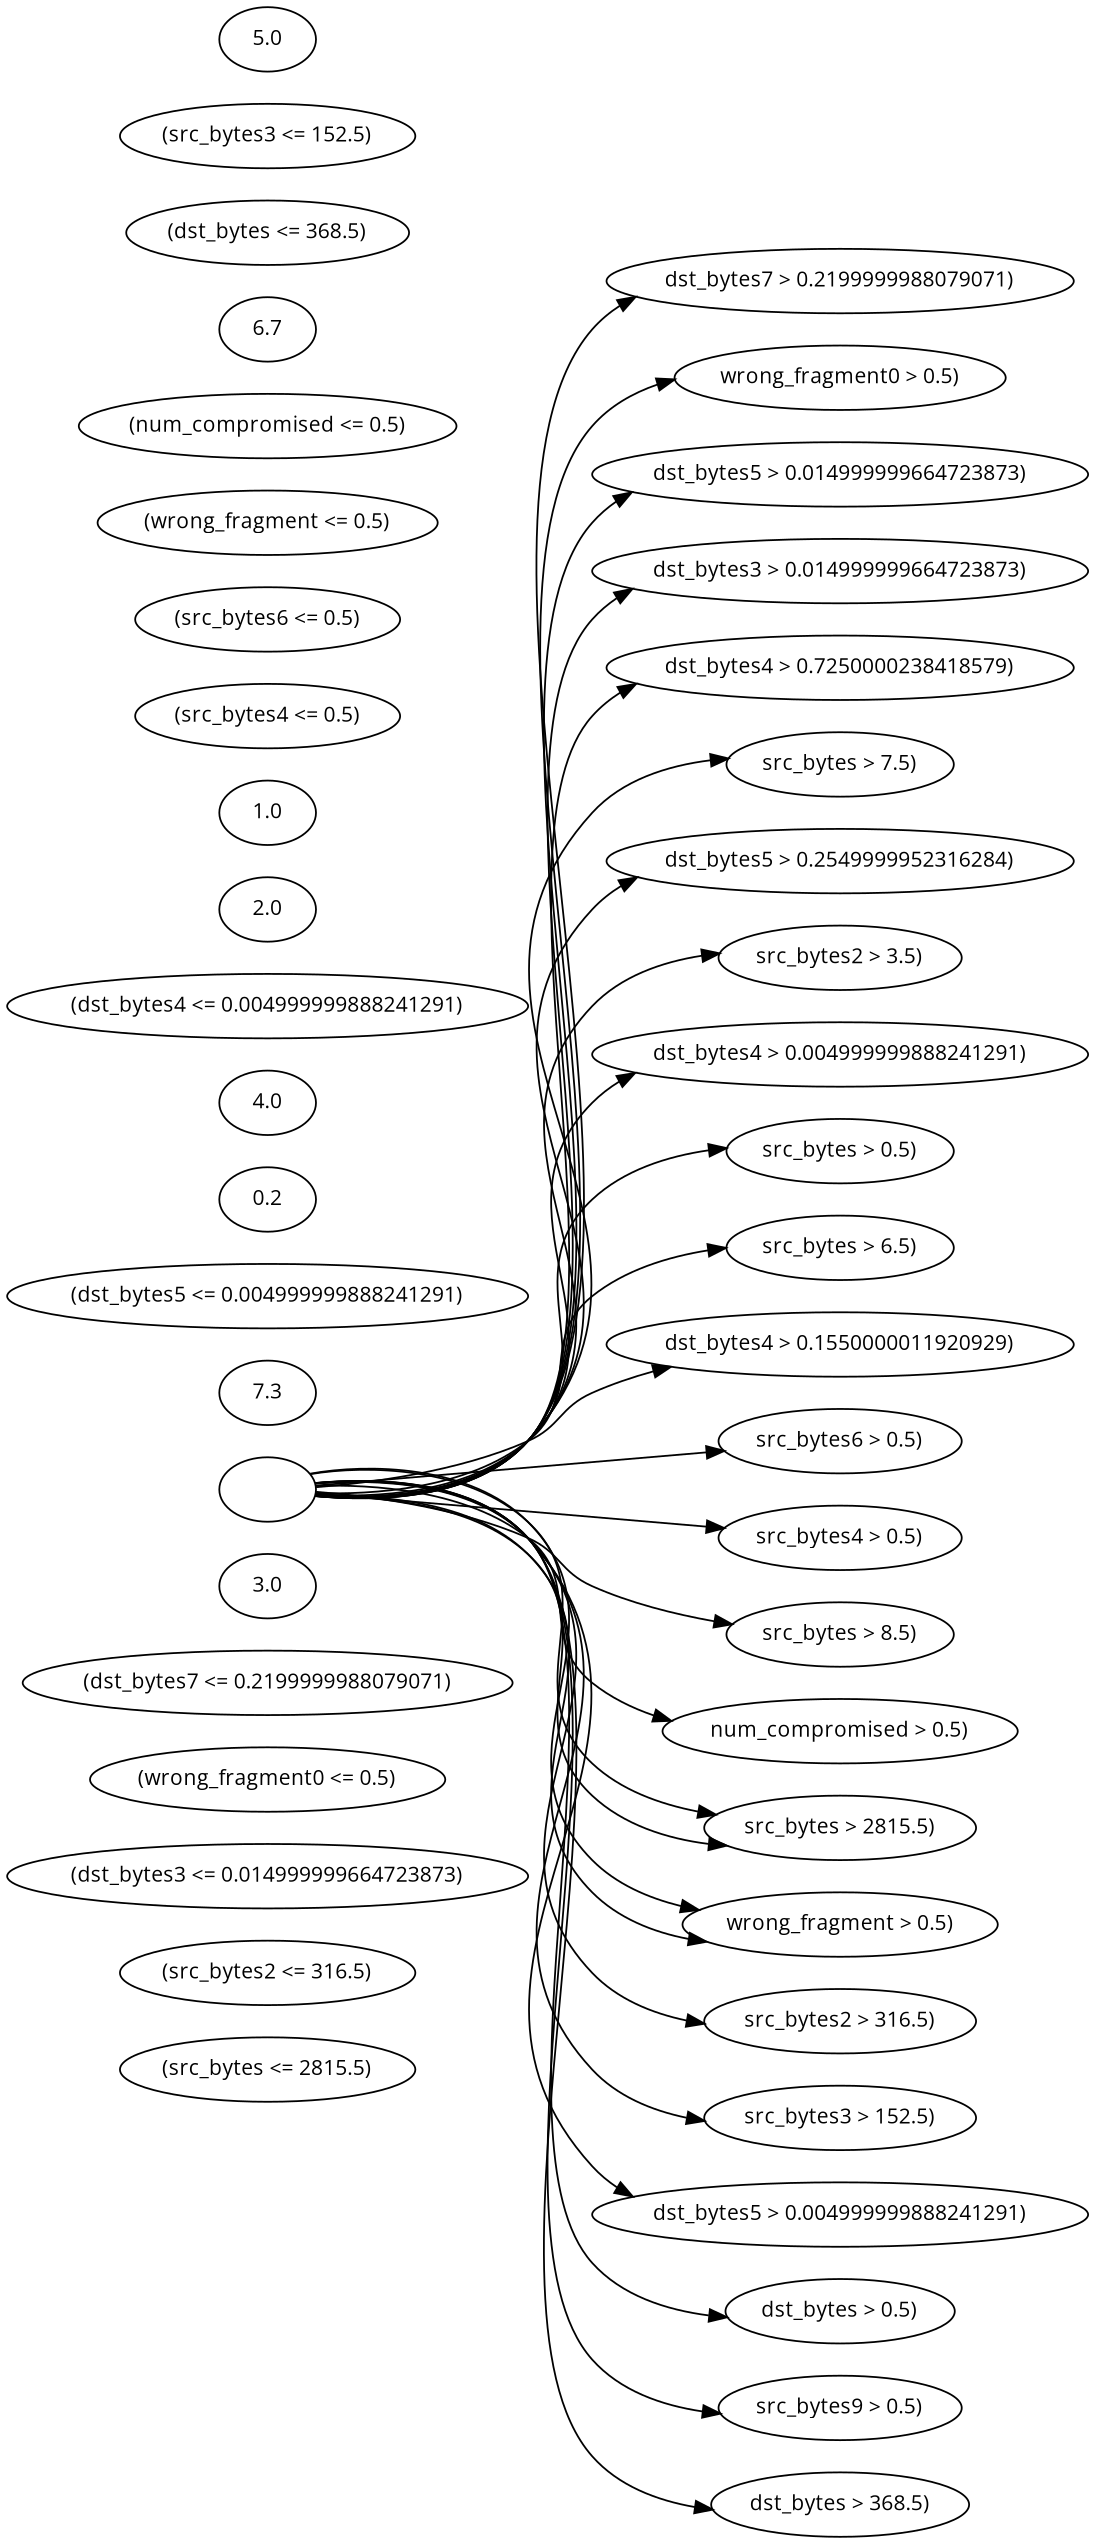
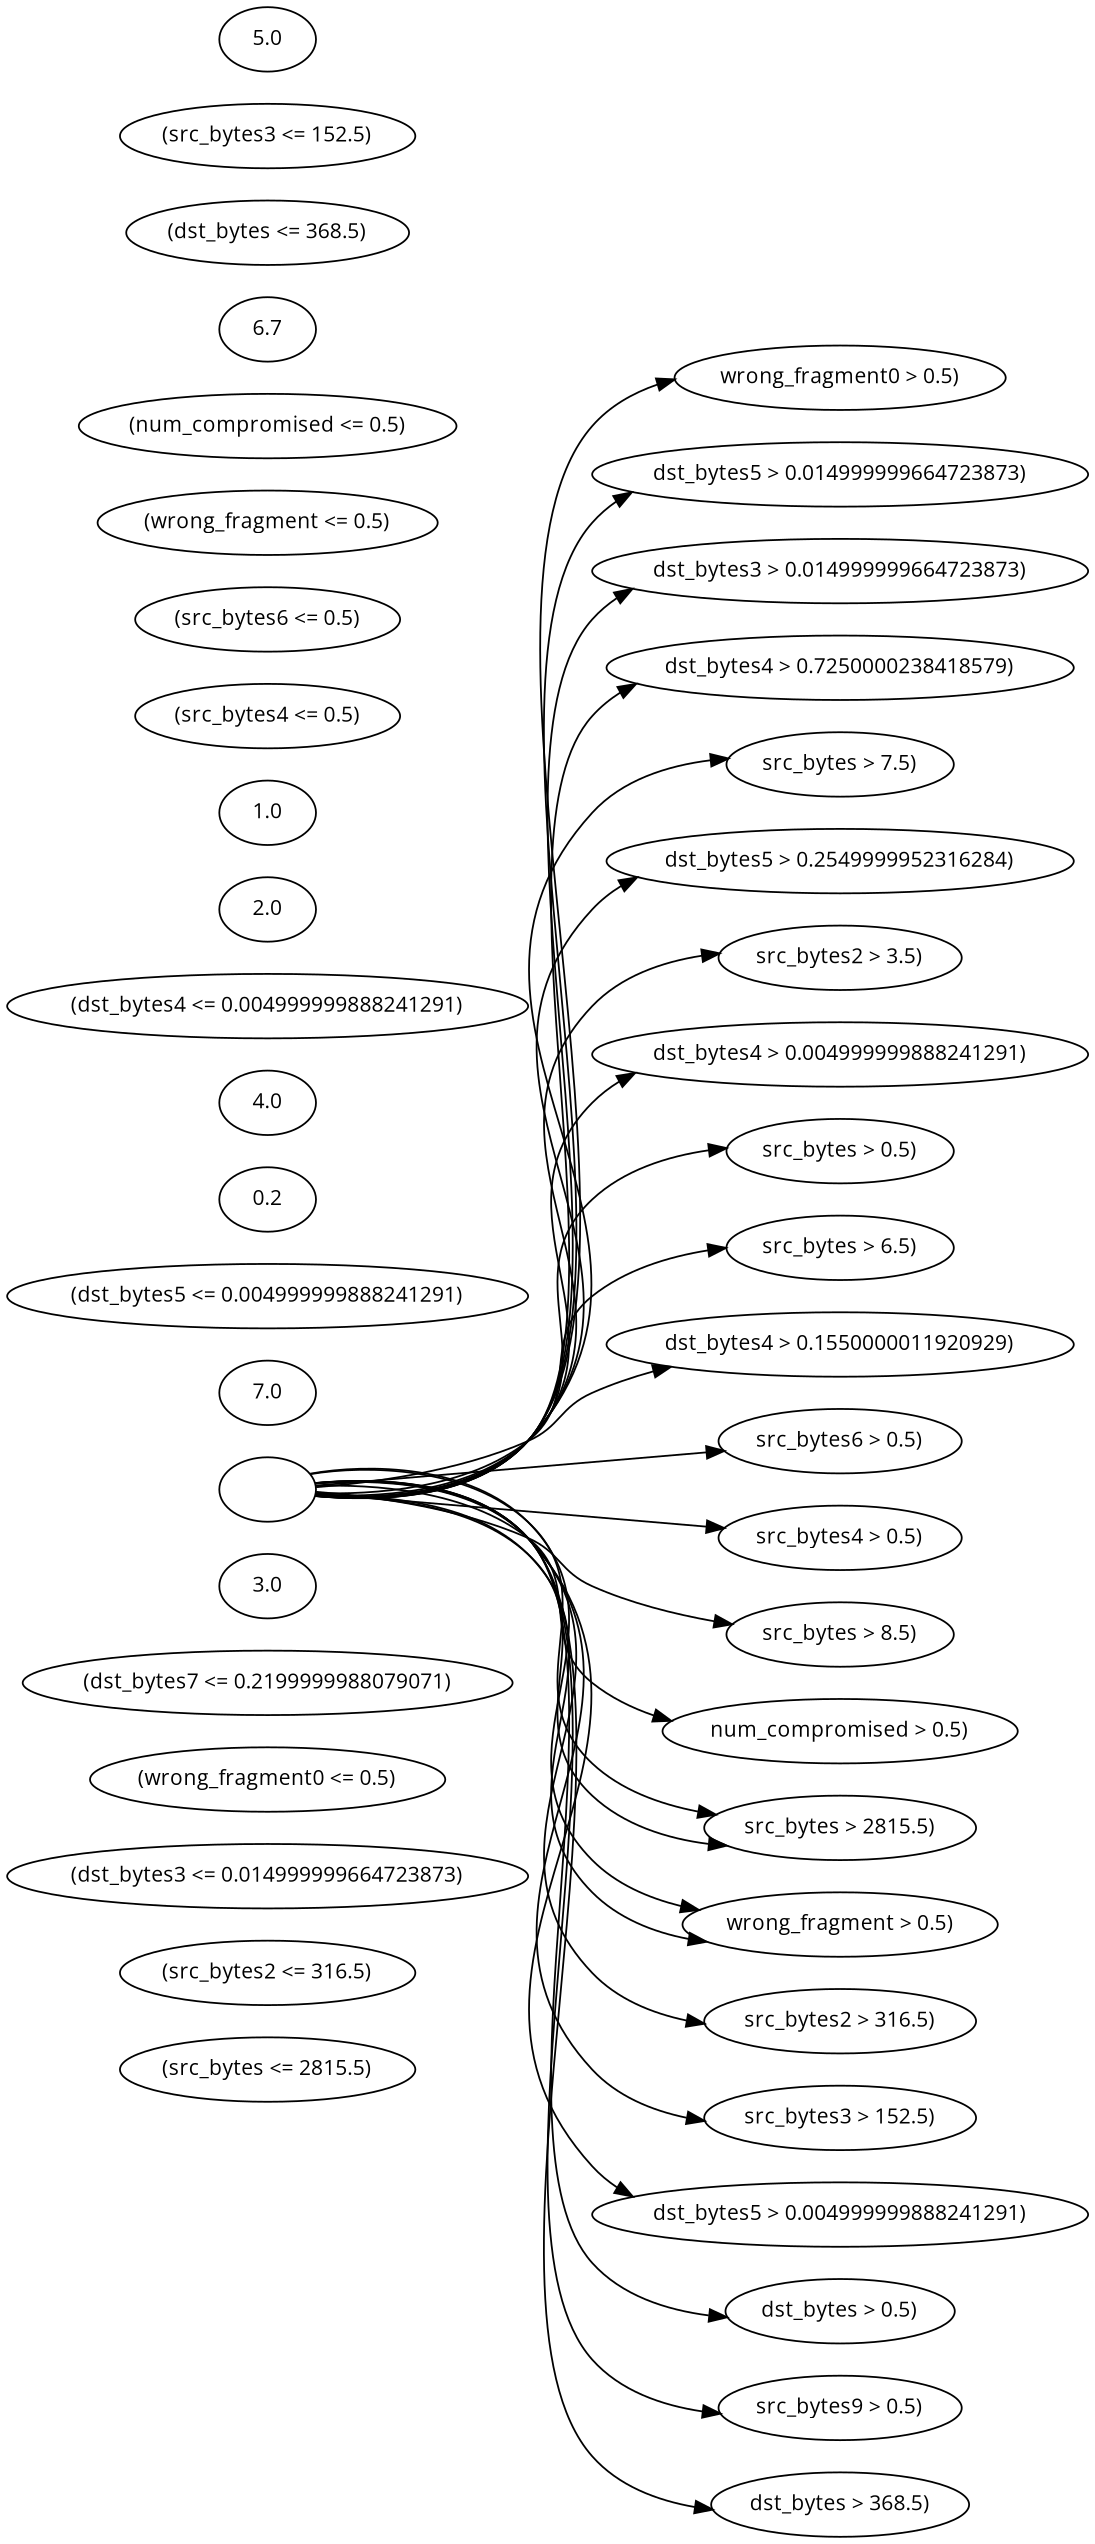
(840, 281) -> none
(268, 1393) -> (268, 1393)
